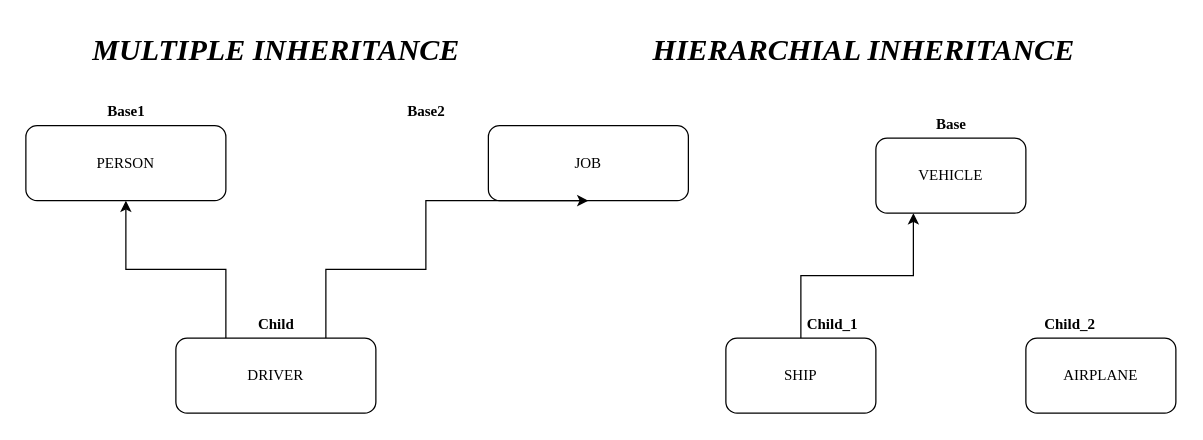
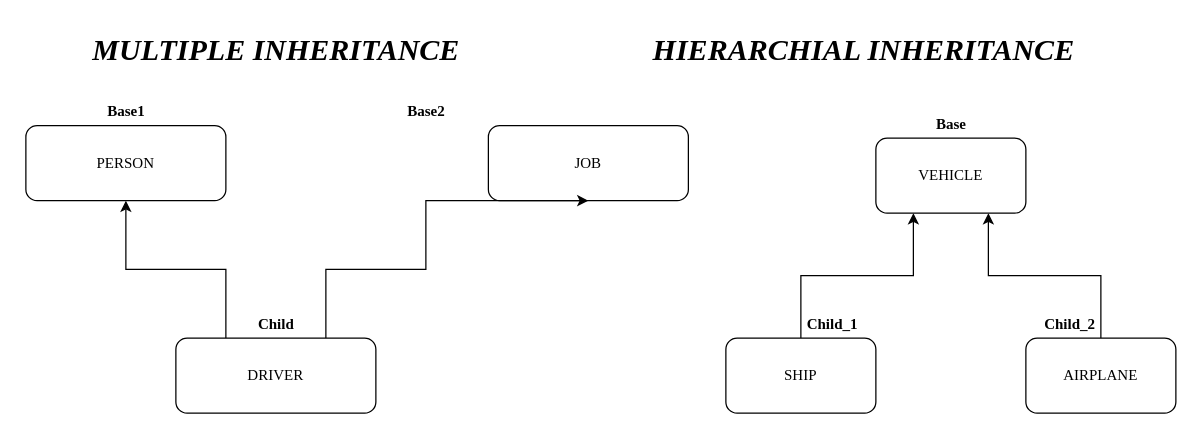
none -> (1048, 276)
